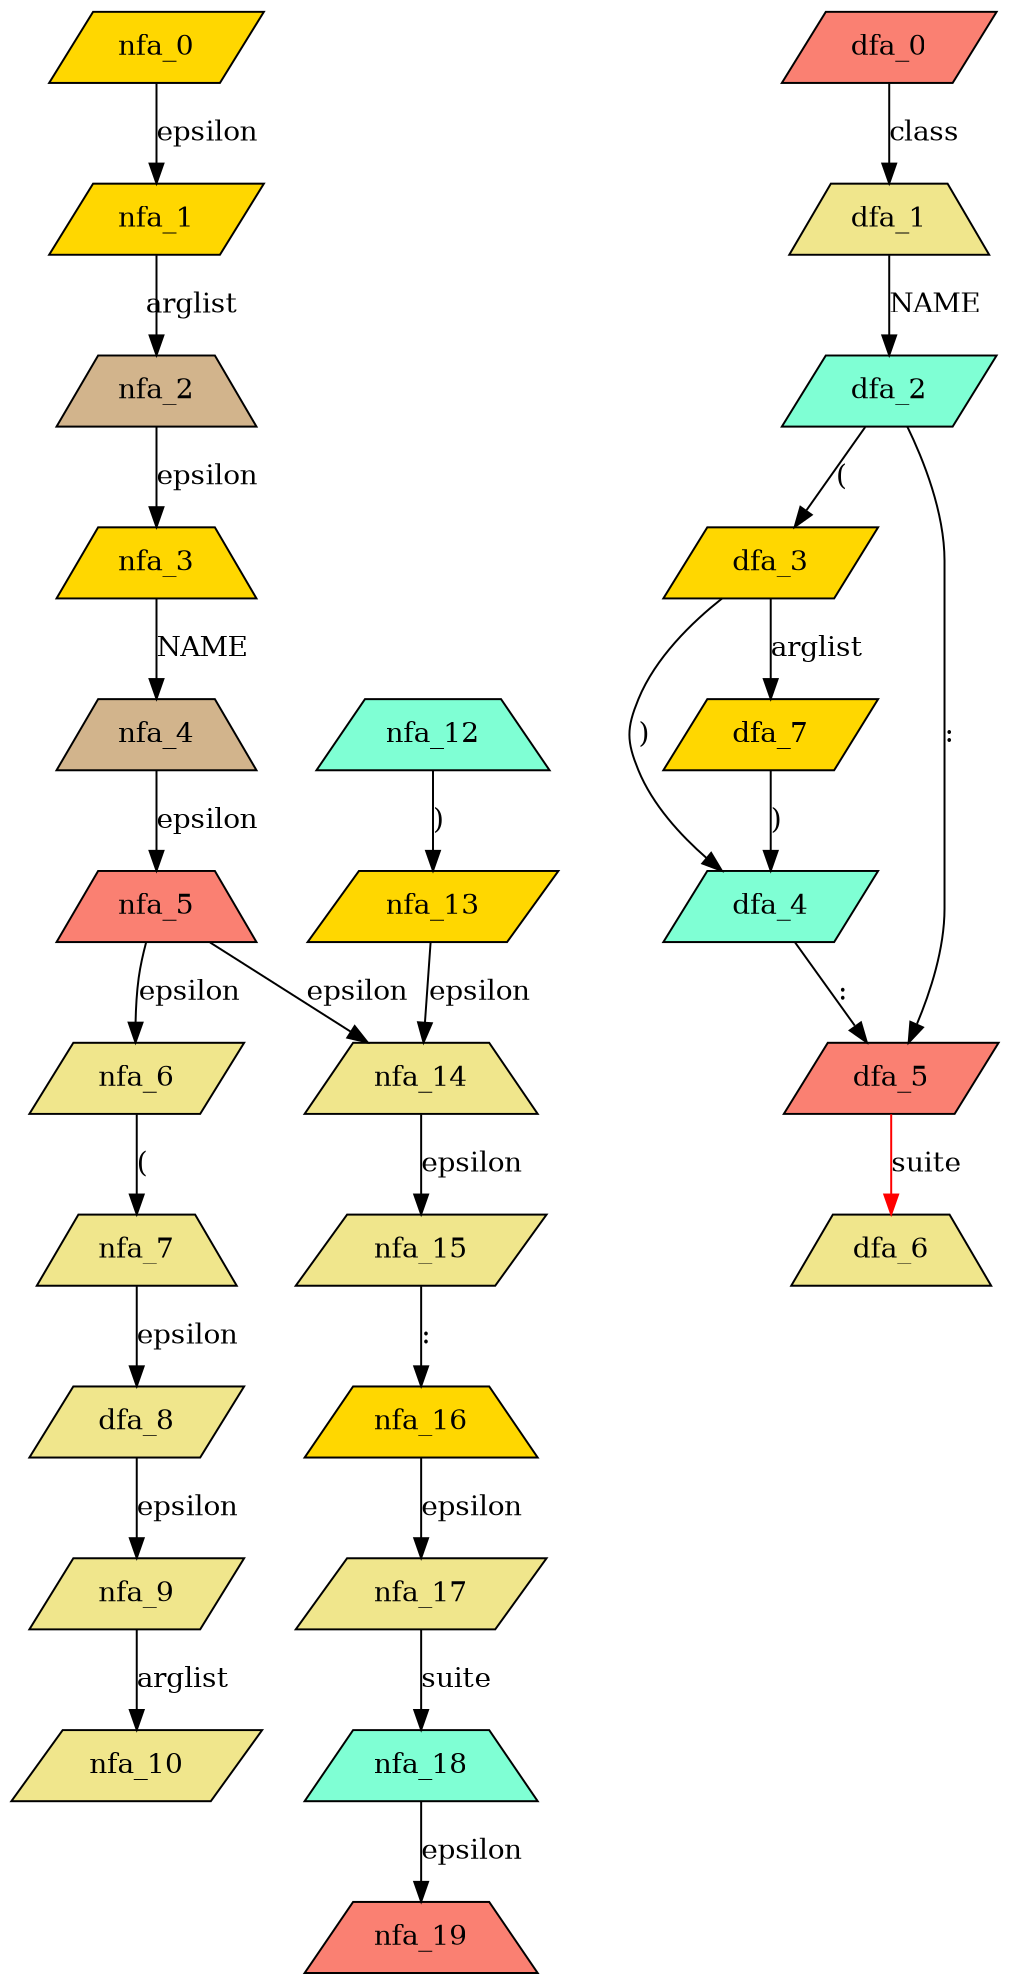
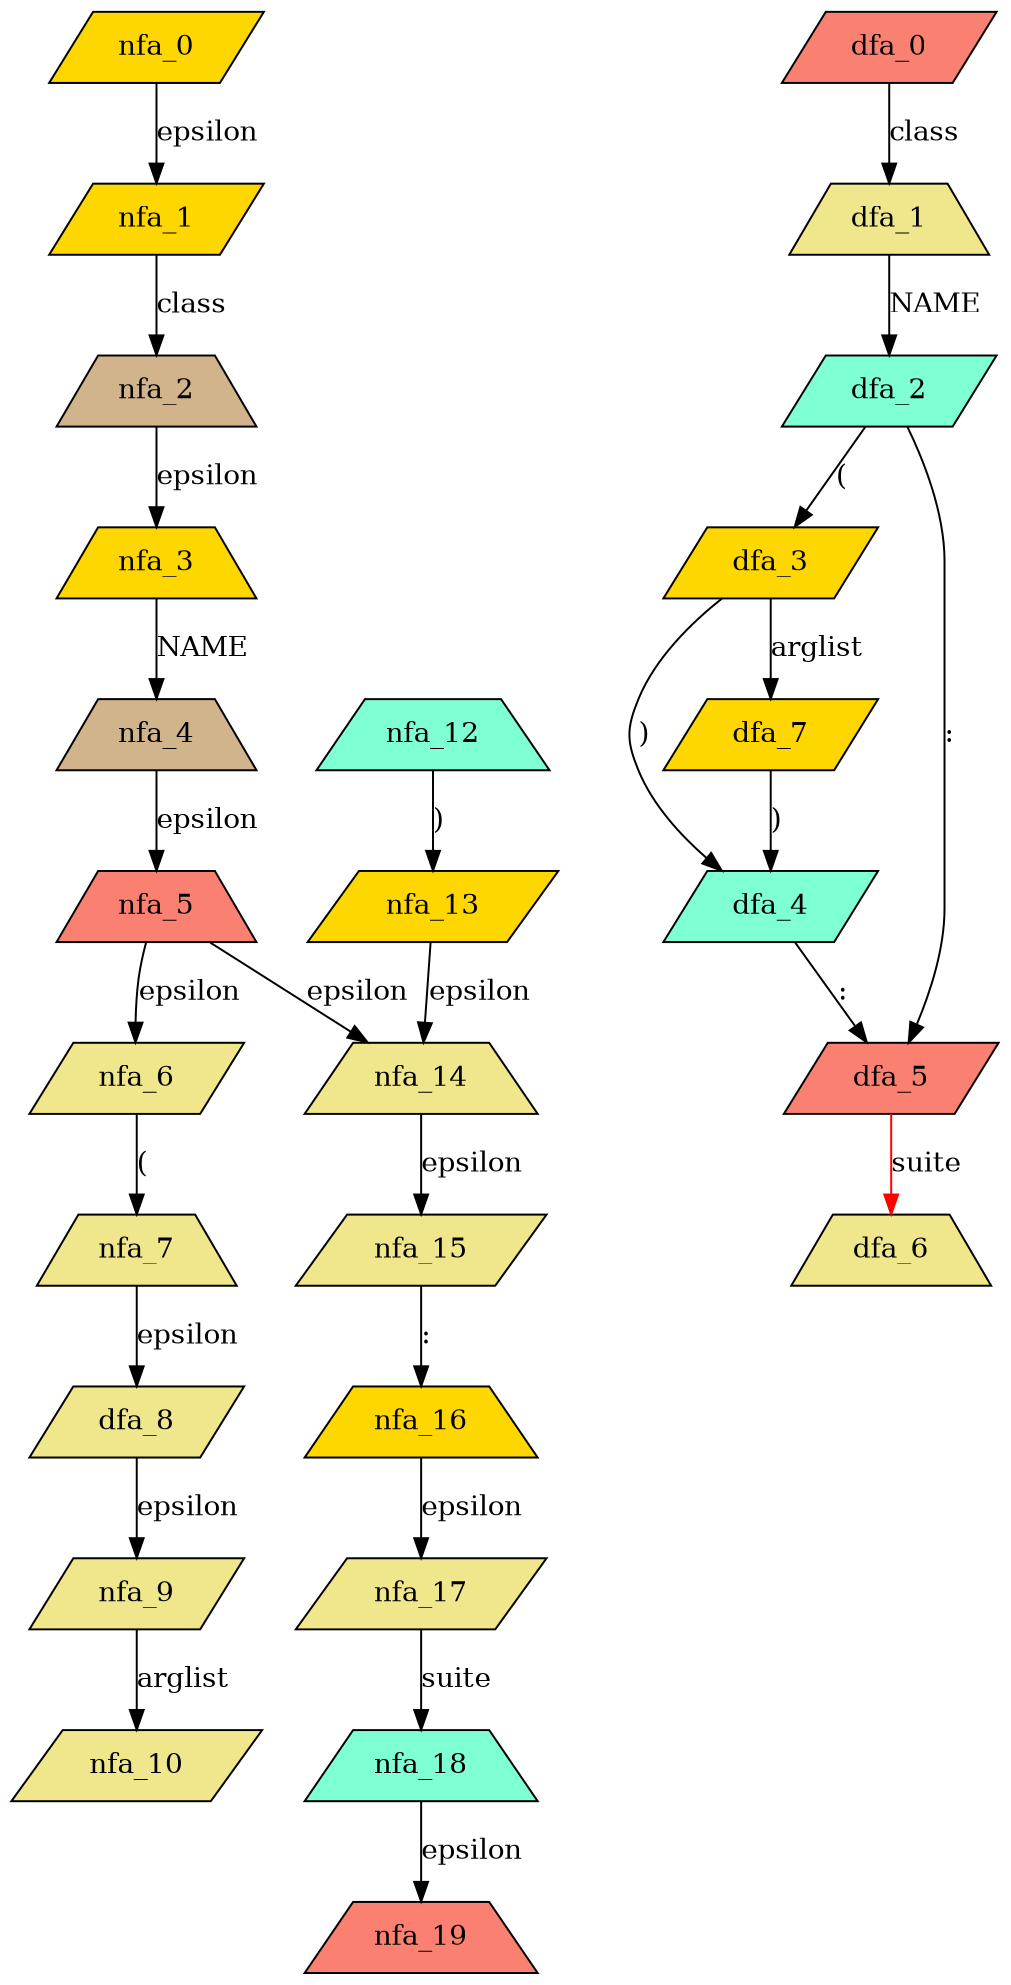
(192, 305) -> (192, 305)
